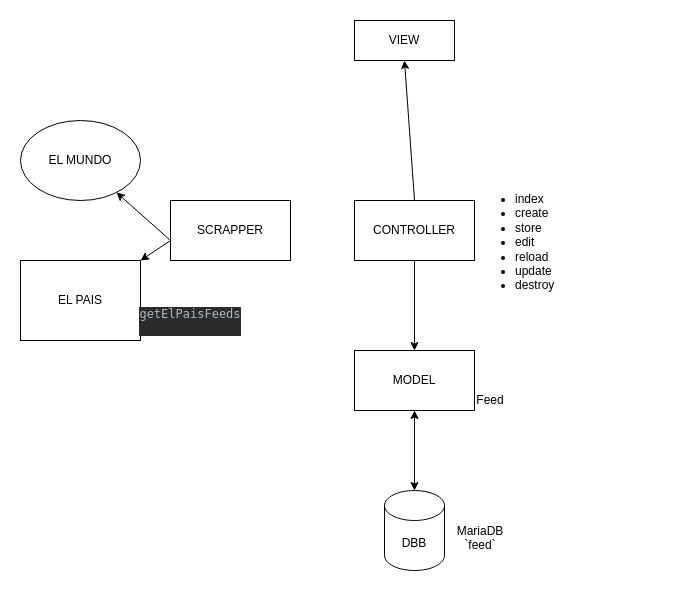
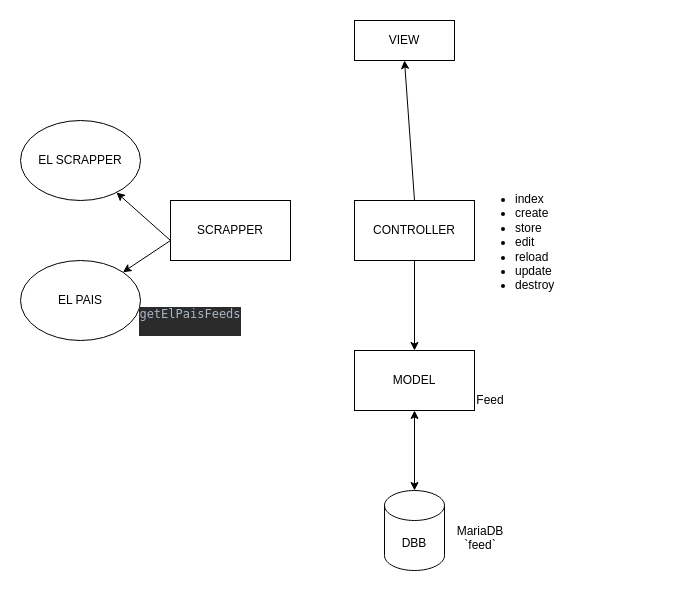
(81, 161) -> (81, 161)
(81, 301) -> (81, 301)
